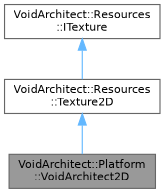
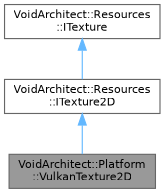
(82, 96) -> (82, 96)
(82, 171) -> (82, 171)
